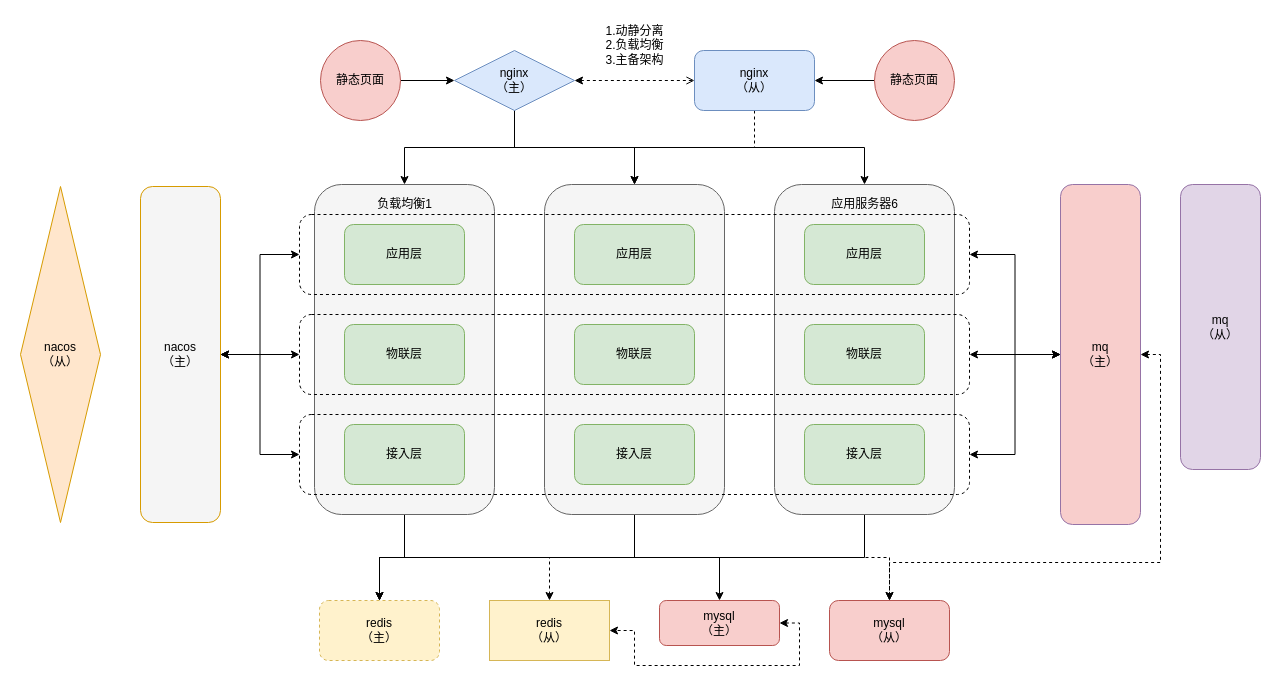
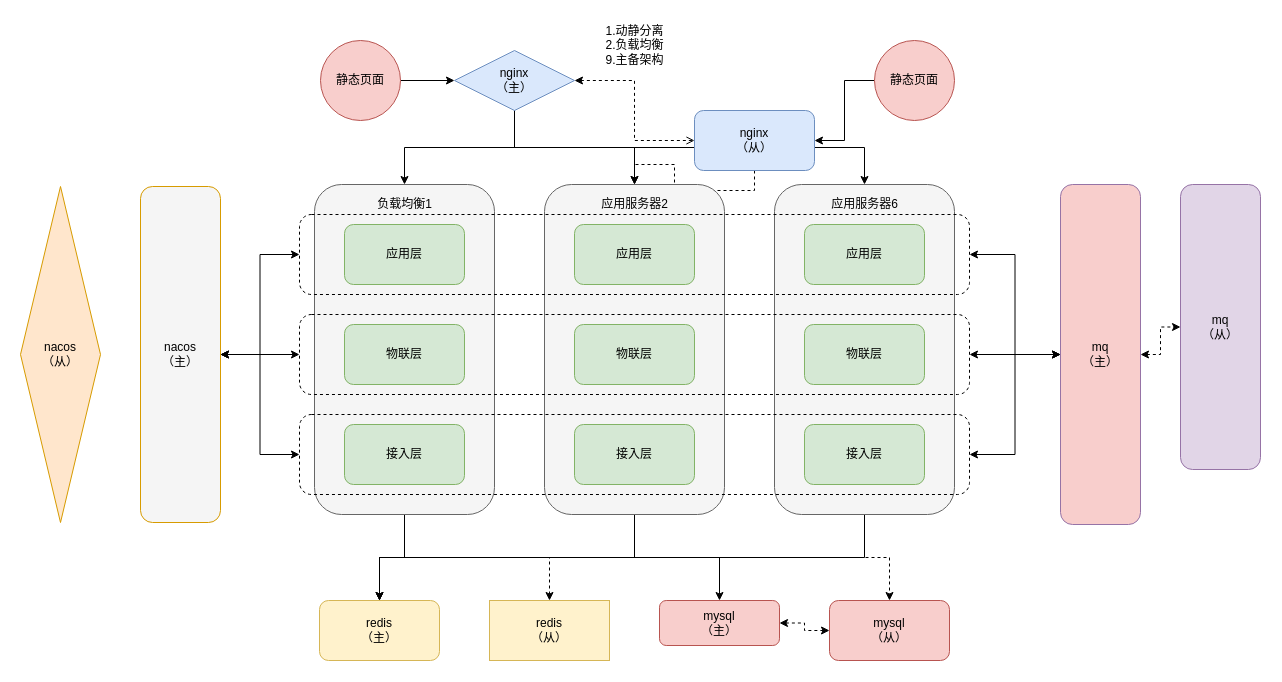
(635, 46) -> (635, 46)
(755, 81) -> (755, 141)
none -> (635, 205)
(1132, 563) -> (1161, 335)
(380, 631) -> (380, 631)
(711, 666) -> (809, 631)
